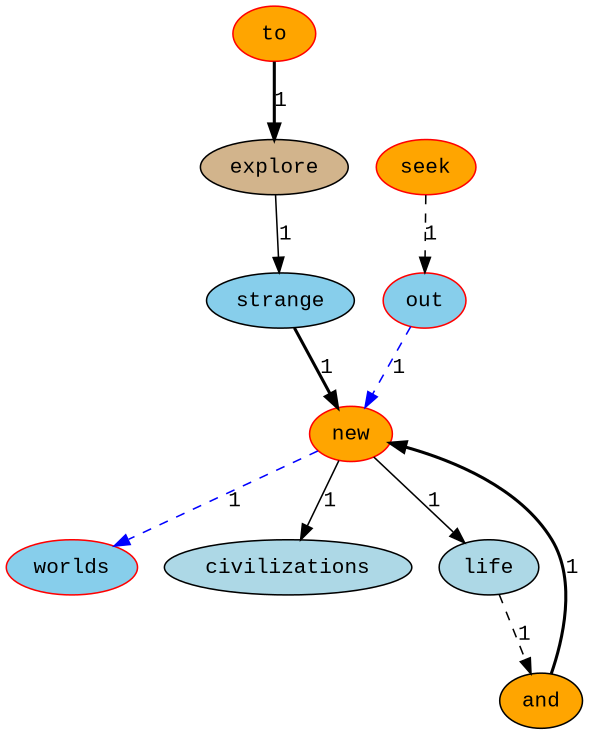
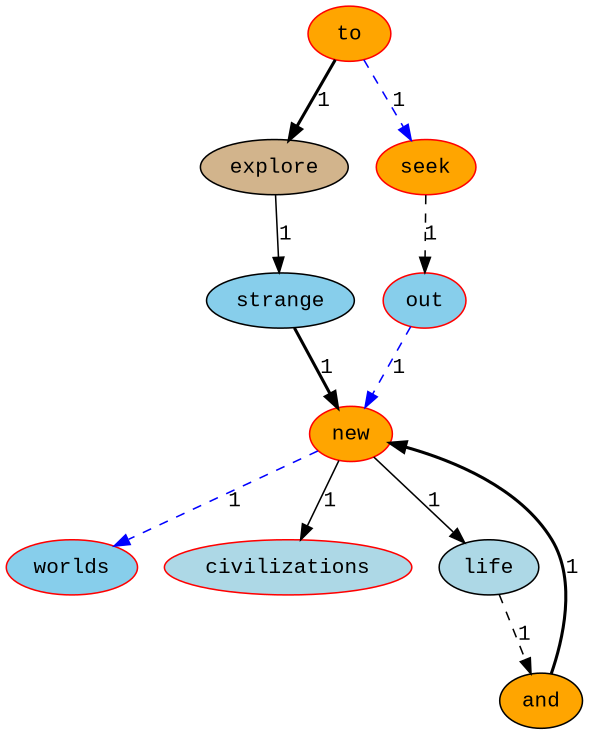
none -> (384, 93)
(288, 567) -> (288, 567)
